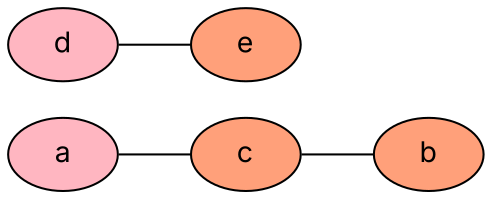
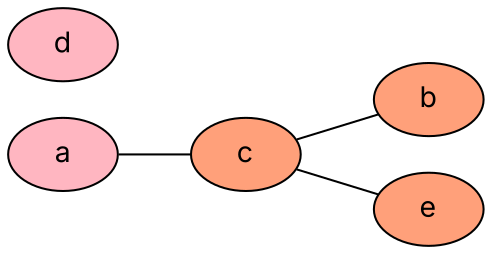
(155, 45) -> (338, 182)
